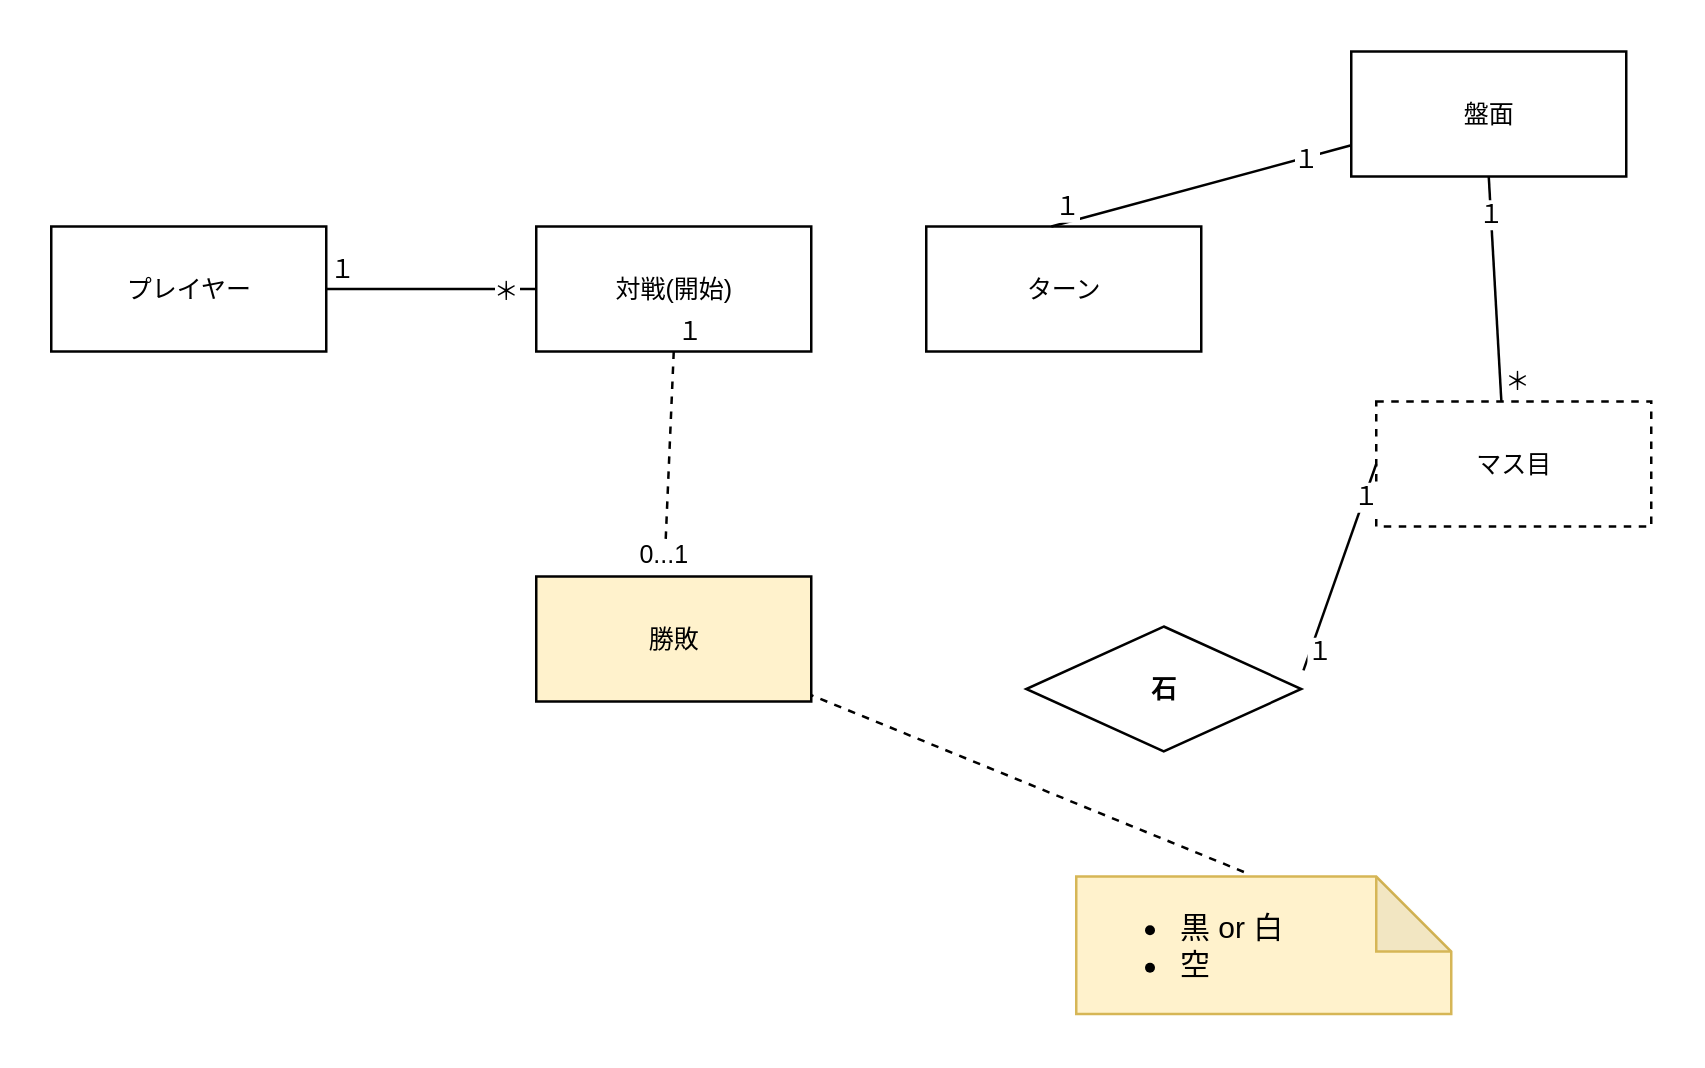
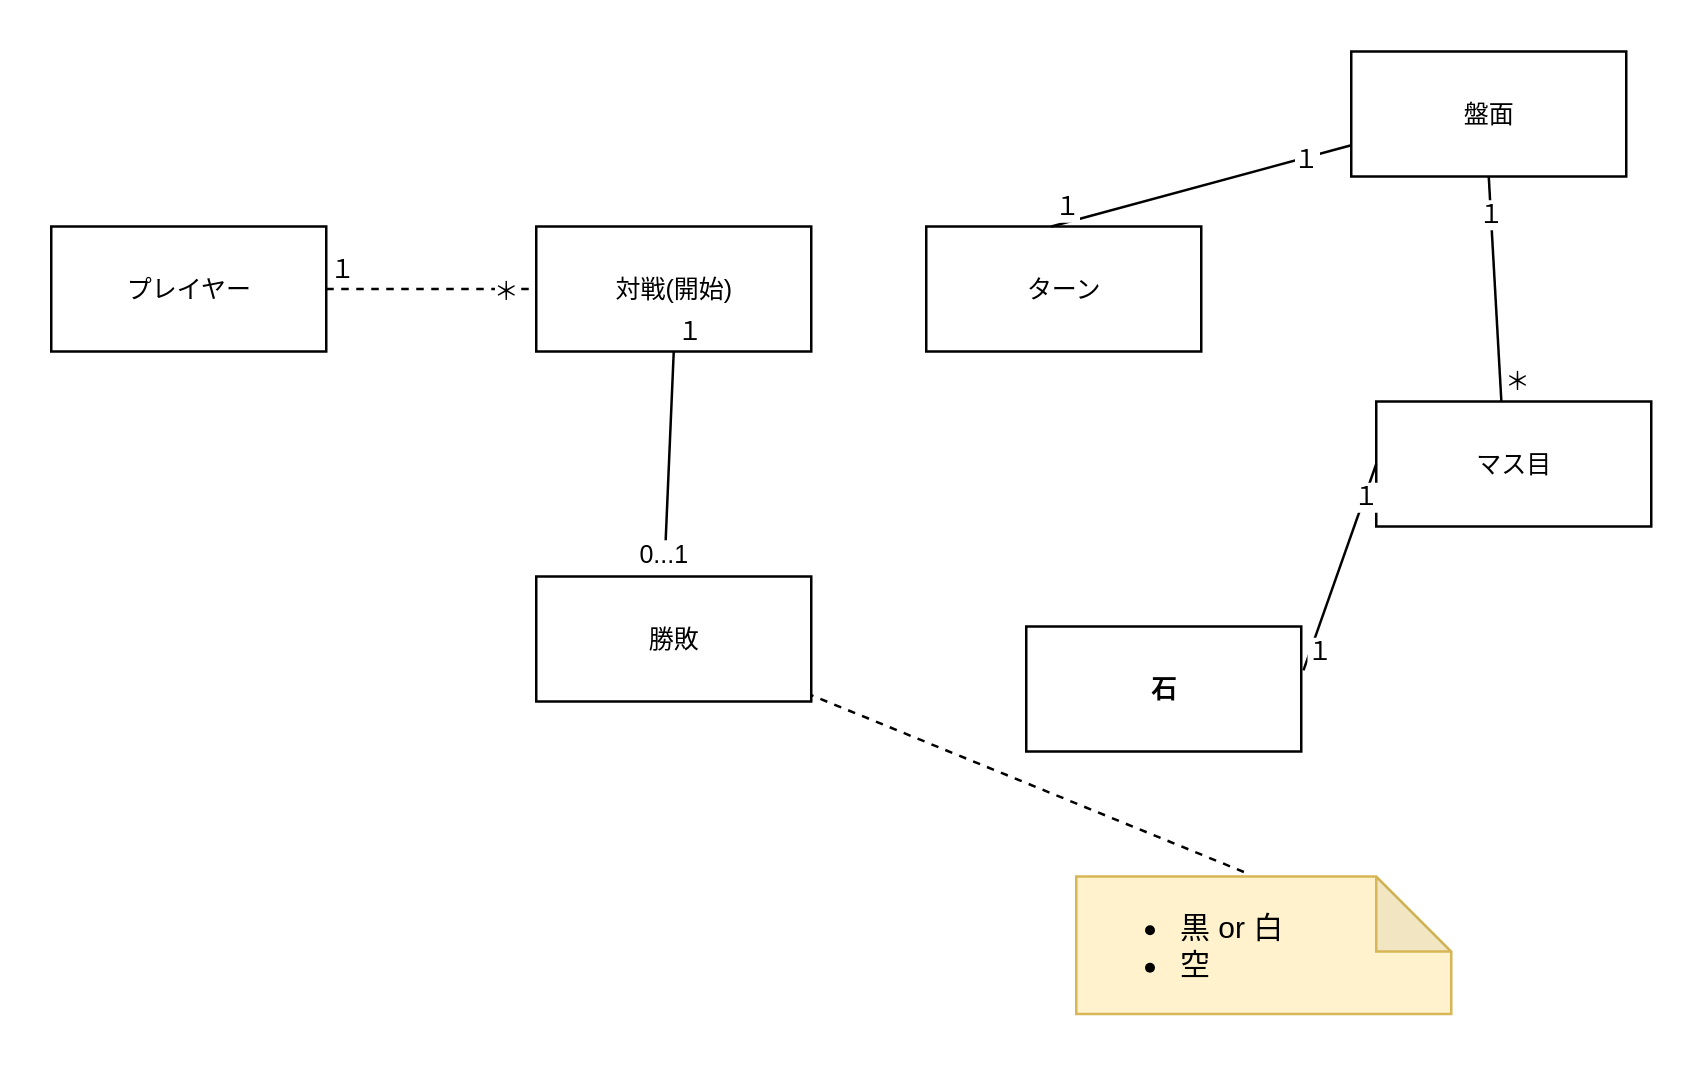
(412, 289) -> (412, 289)
(670, 448) -> (670, 448)
(1514, 464) -> (1514, 464)
(674, 639) -> (674, 639)
(1164, 689) -> (1164, 689)
